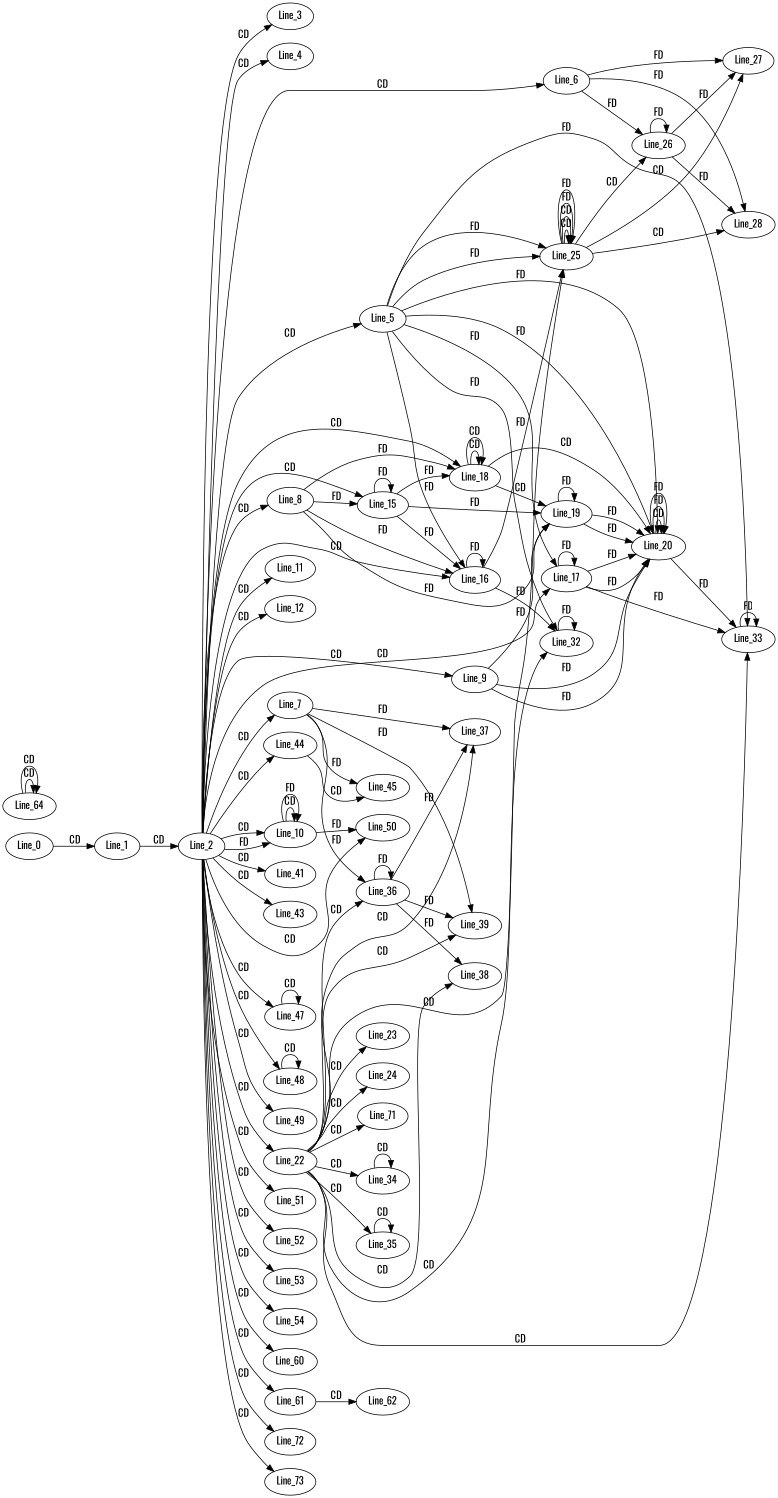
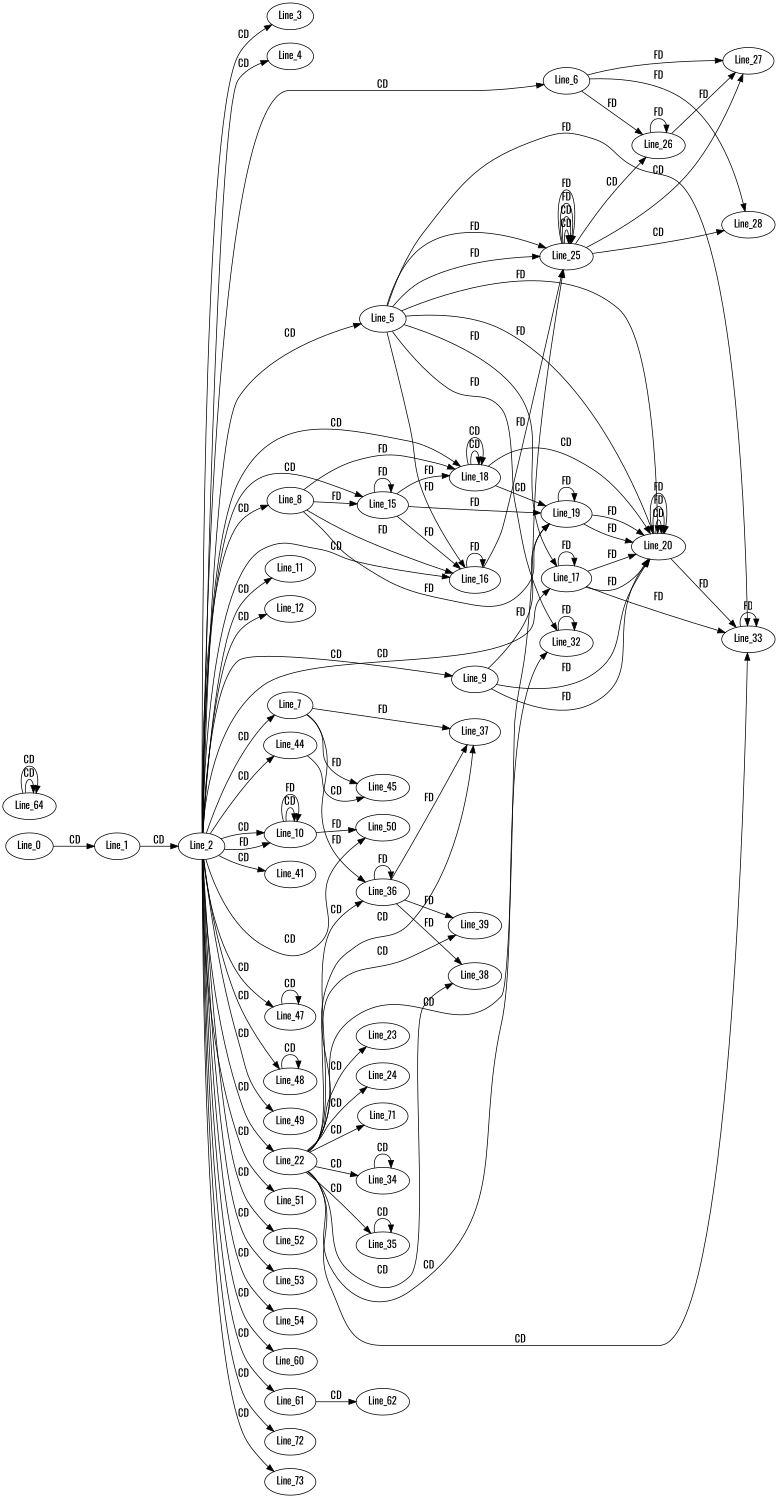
(701, 182) -> none
(525, 604) -> none
(421, 782) -> none
(290, 914) -> none
